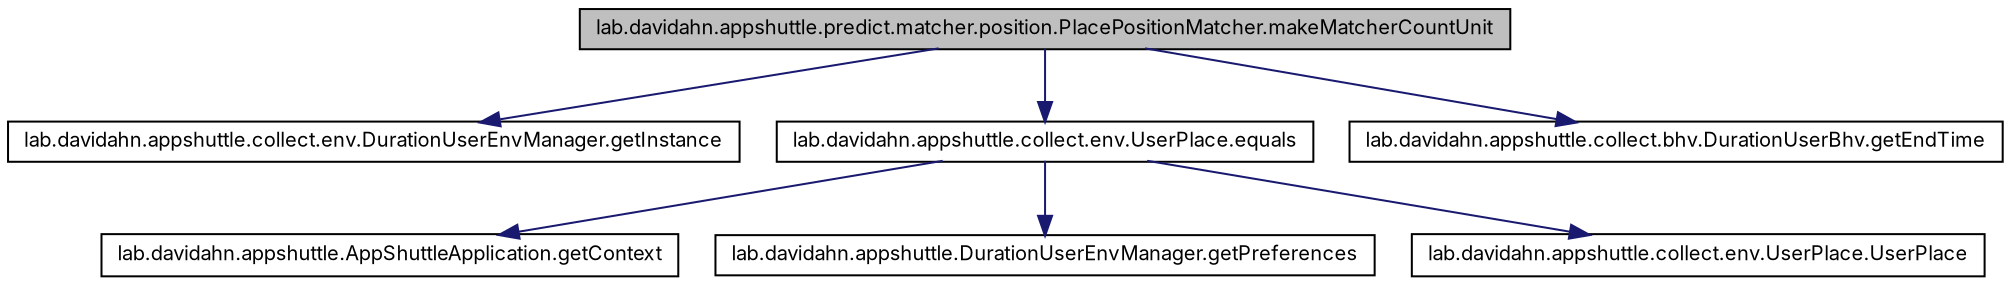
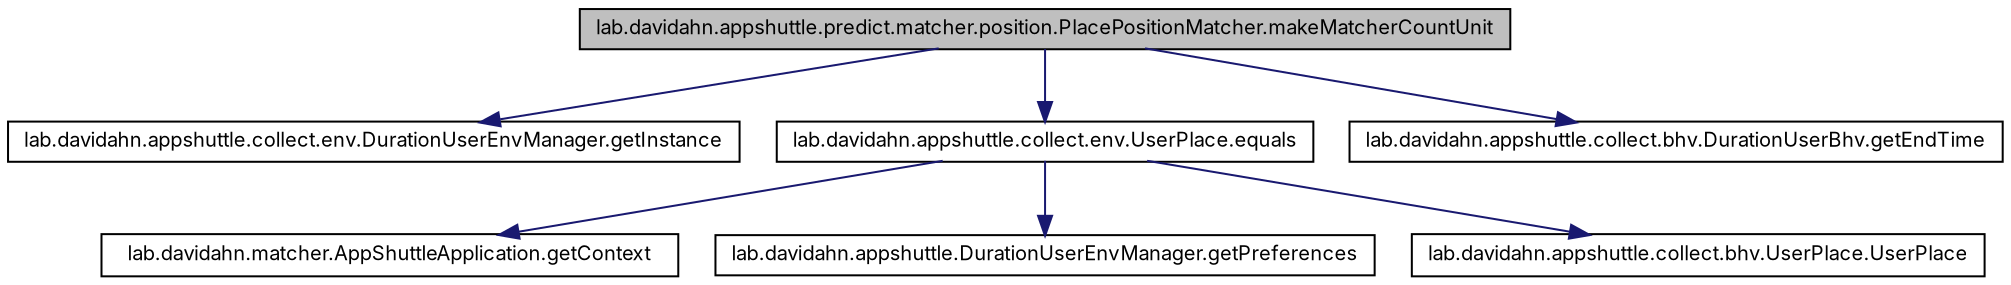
(390, 255) -> (390, 255)
(1698, 255) -> (1698, 255)
